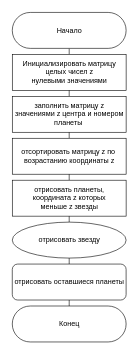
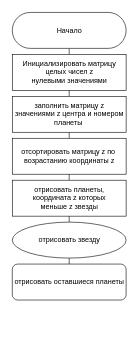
(69, 303) -> none
(69, 324) -> none
